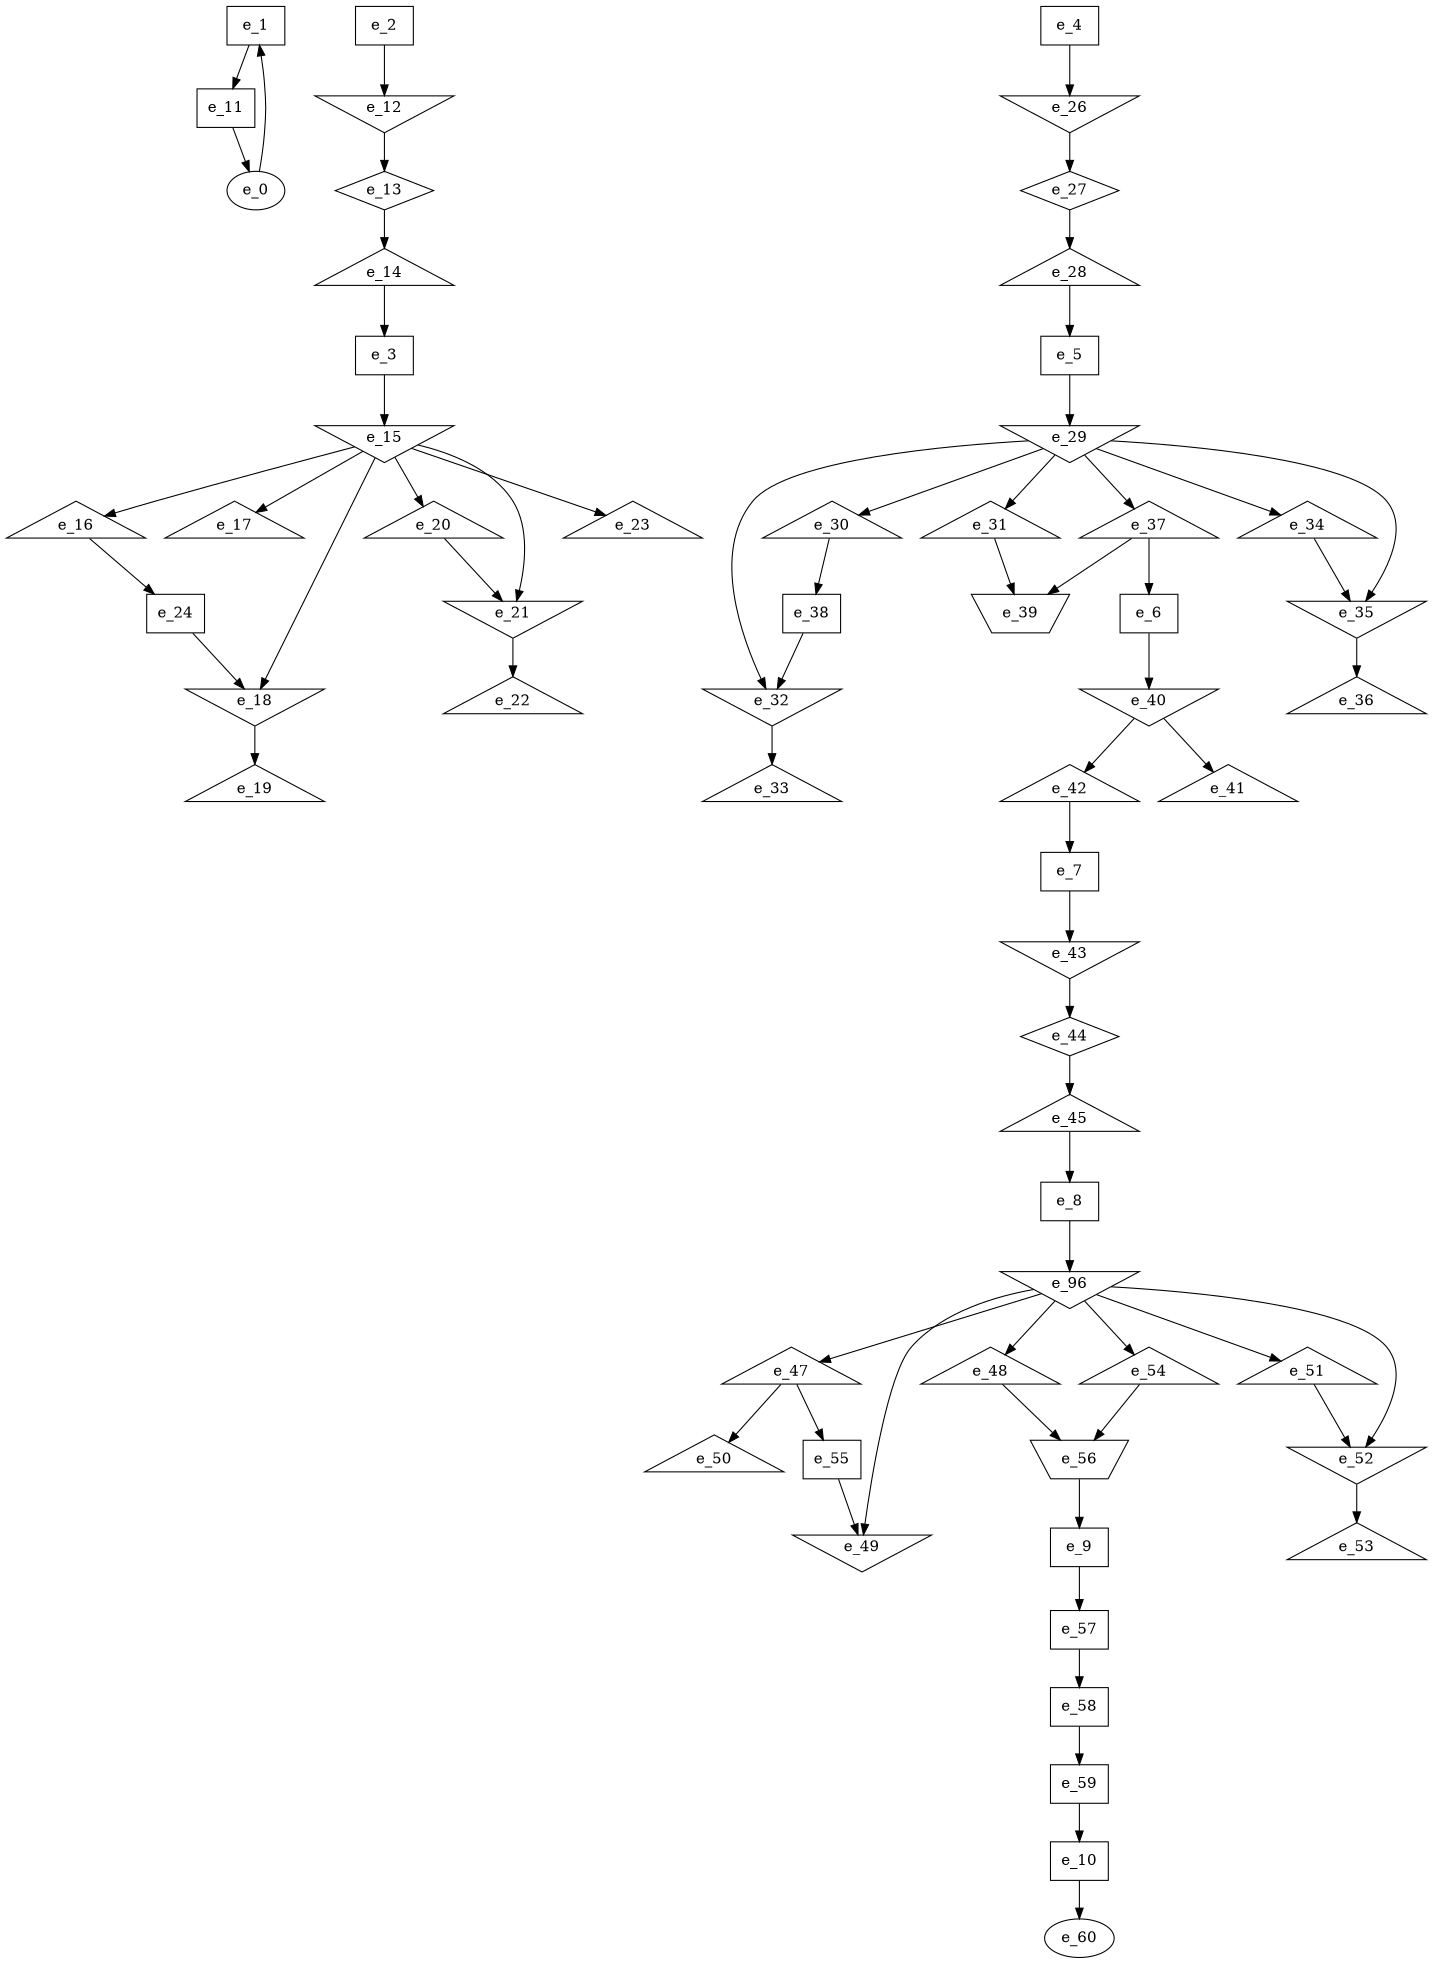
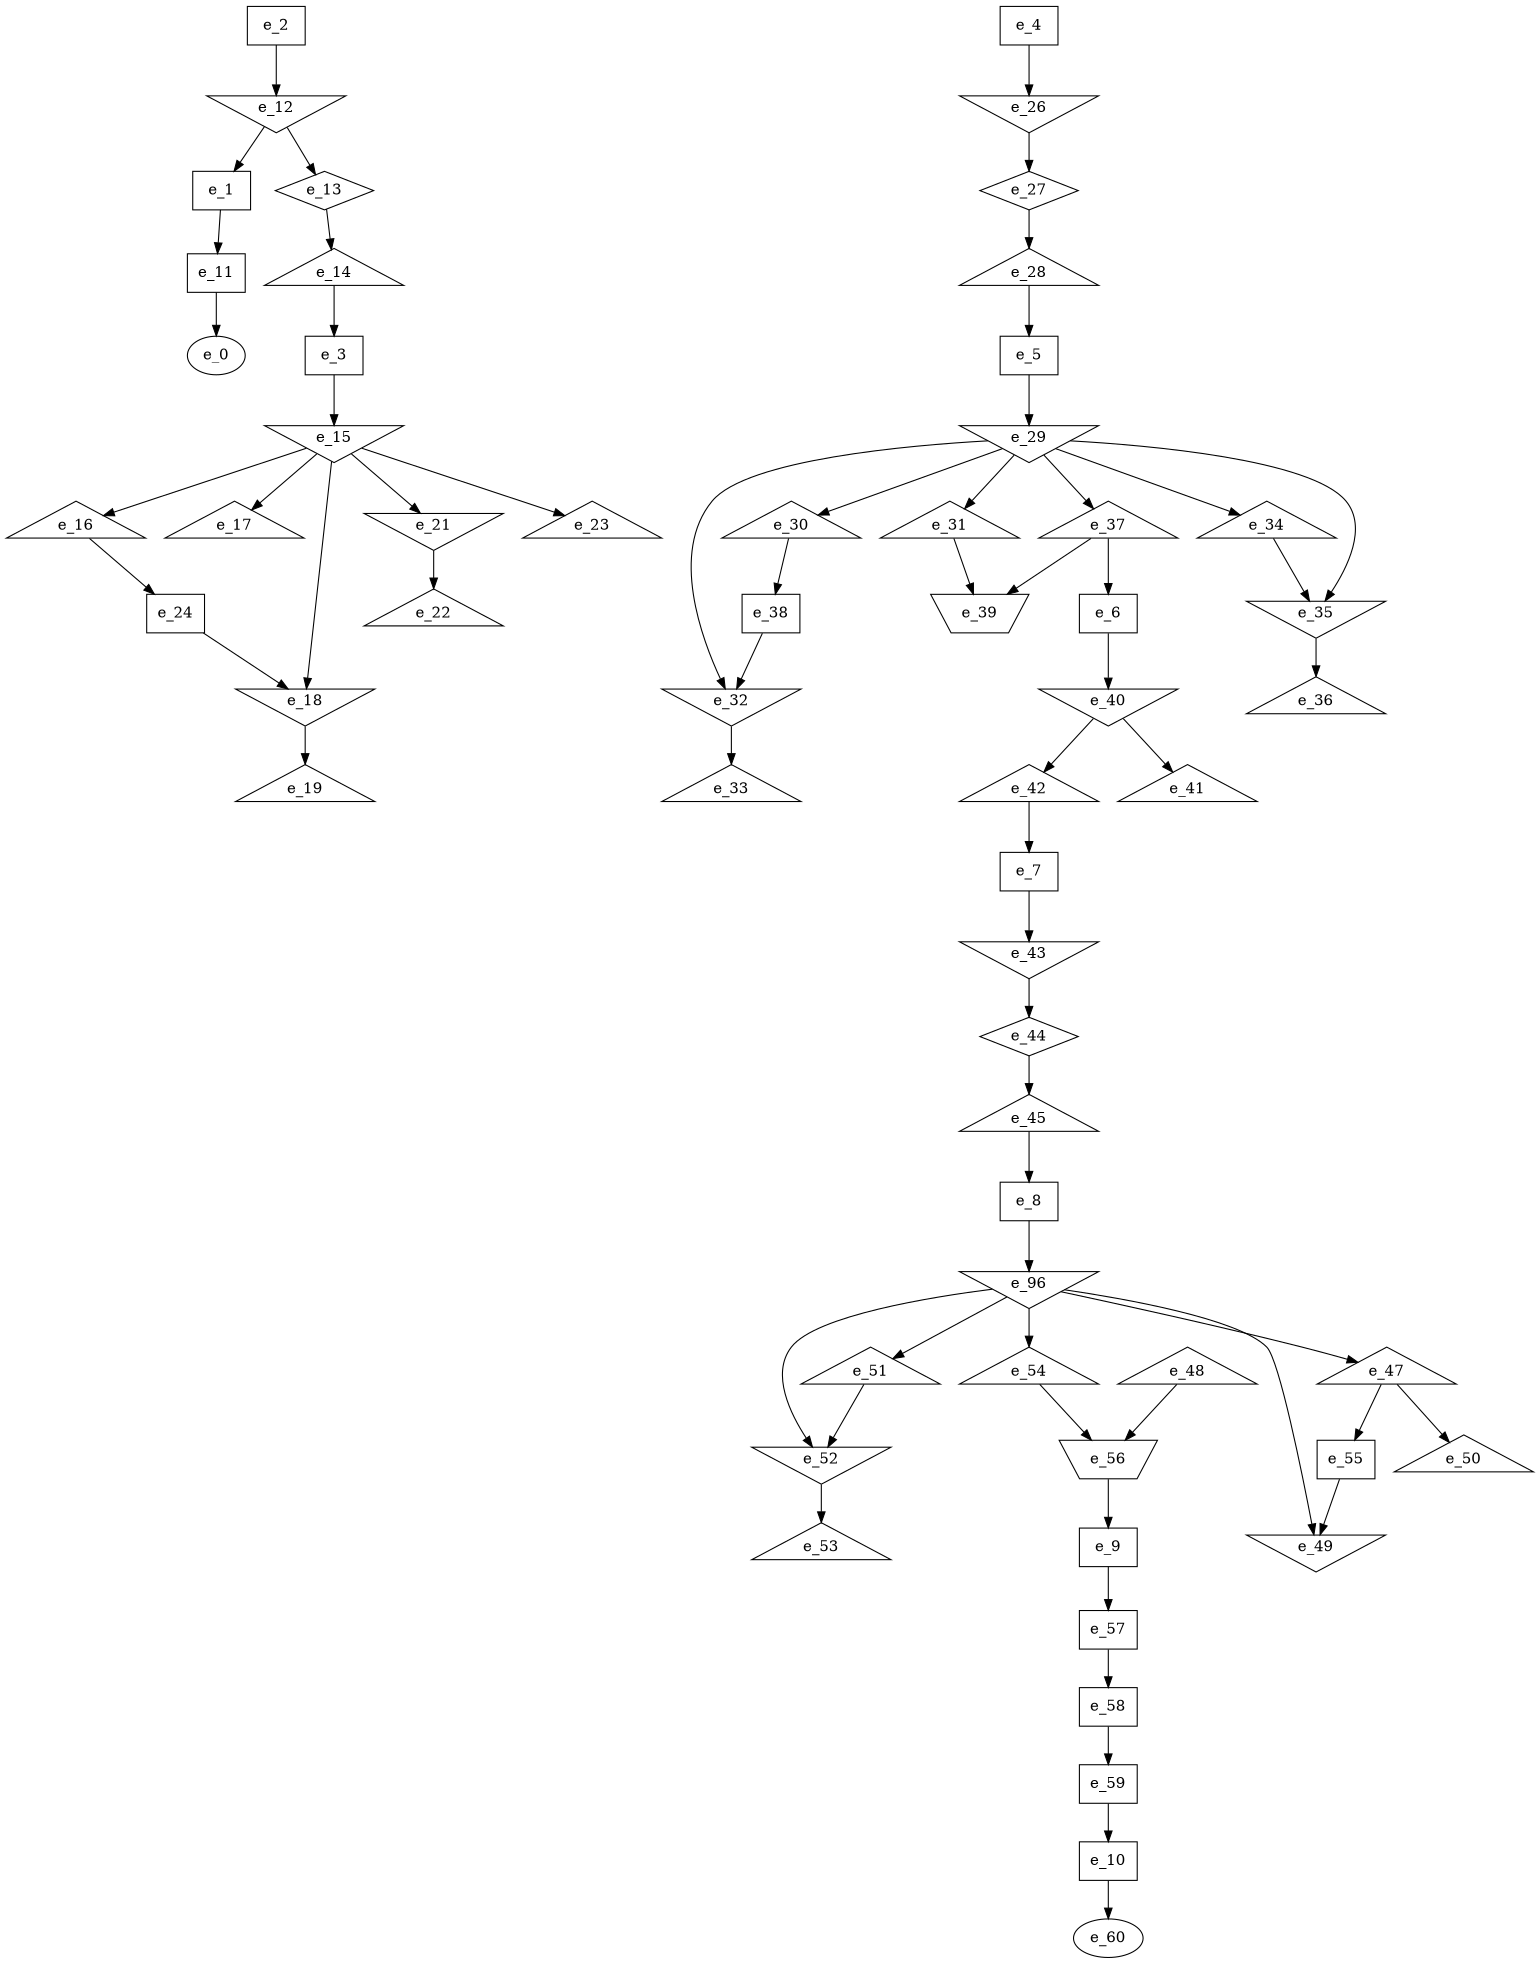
(266, 114) -> (252, 145)
(434, 526) -> none
(1034, 1324) -> none
